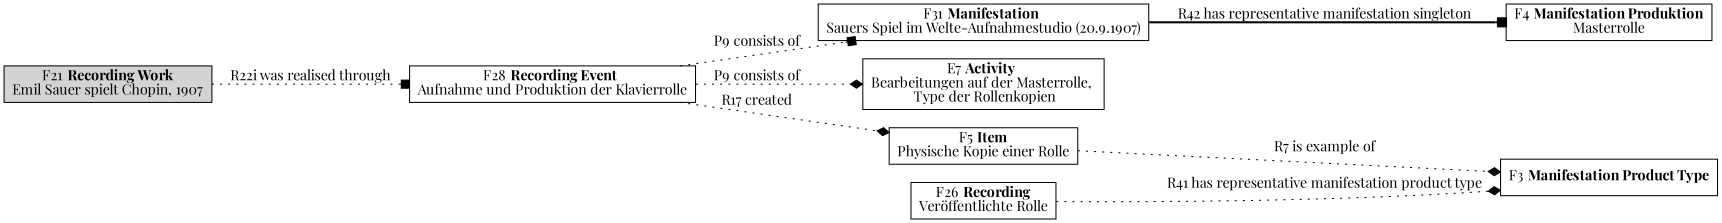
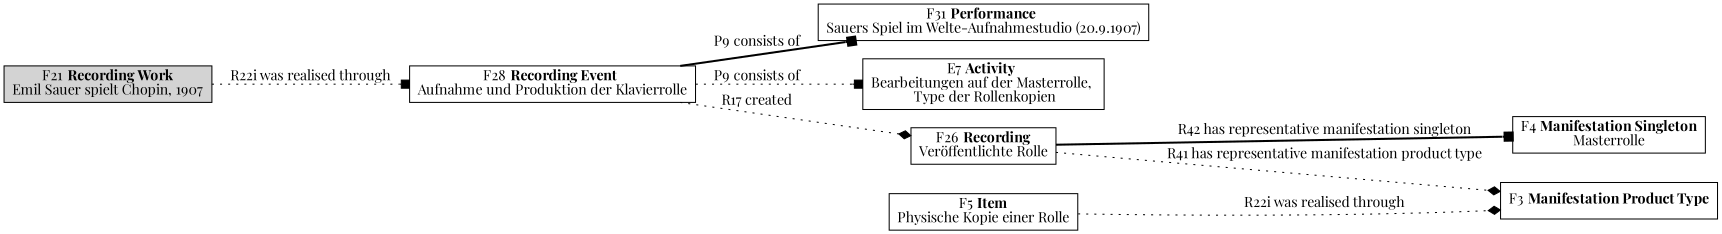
(994, 14) -> (994, 14)
(1619, 14) -> (1619, 127)
(1322, 22) -> (1279, 141)
(763, 54) -> (763, 54)
(773, 84) -> (774, 84)
(779, 117) -> (789, 118)
(1325, 148) -> (1325, 203)
